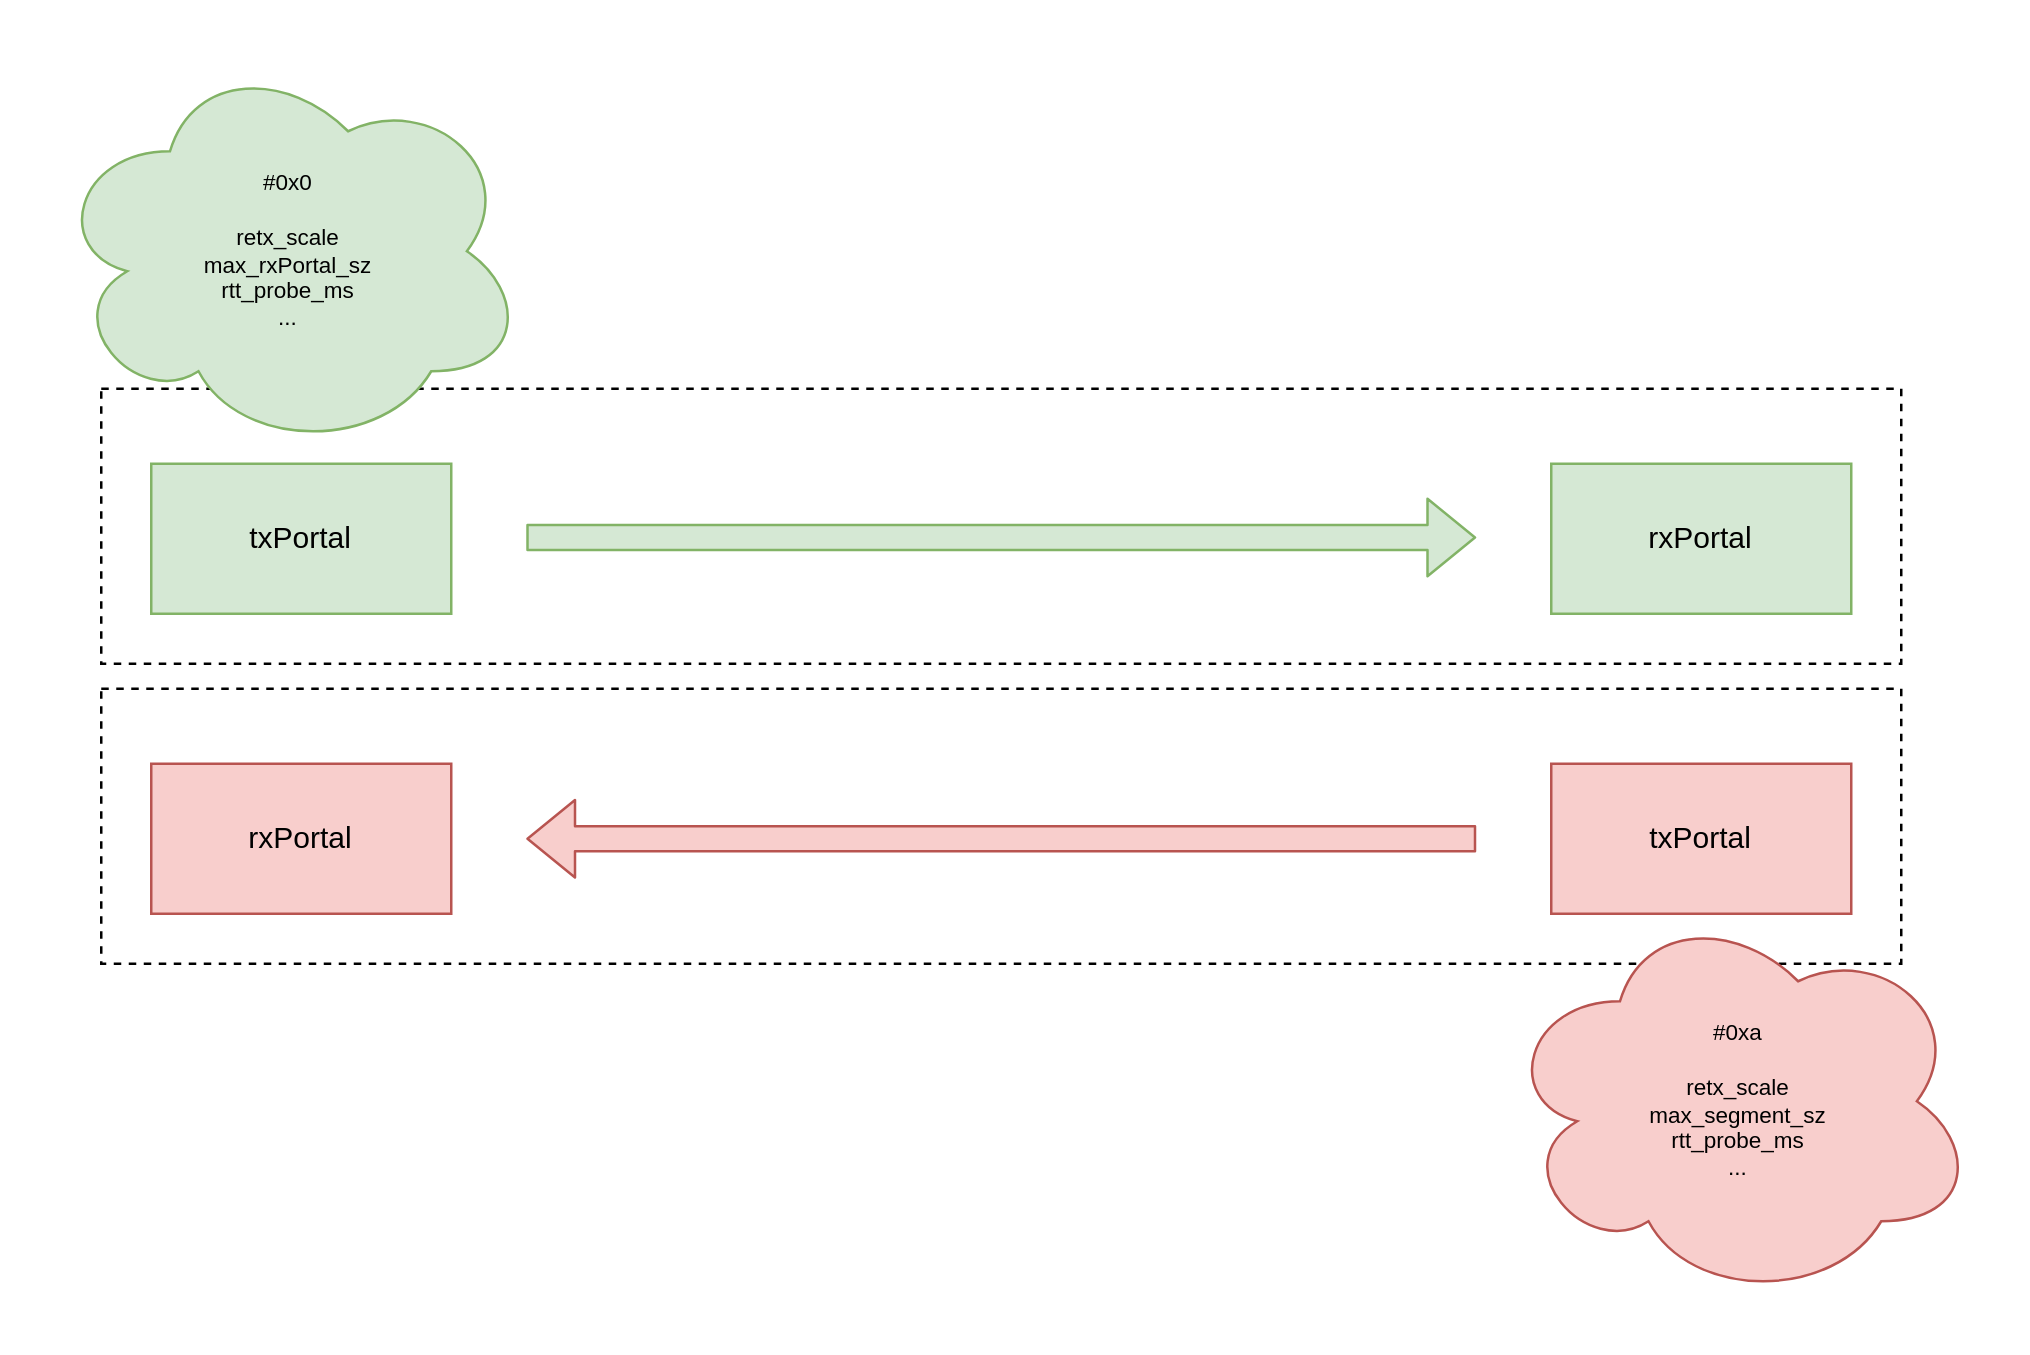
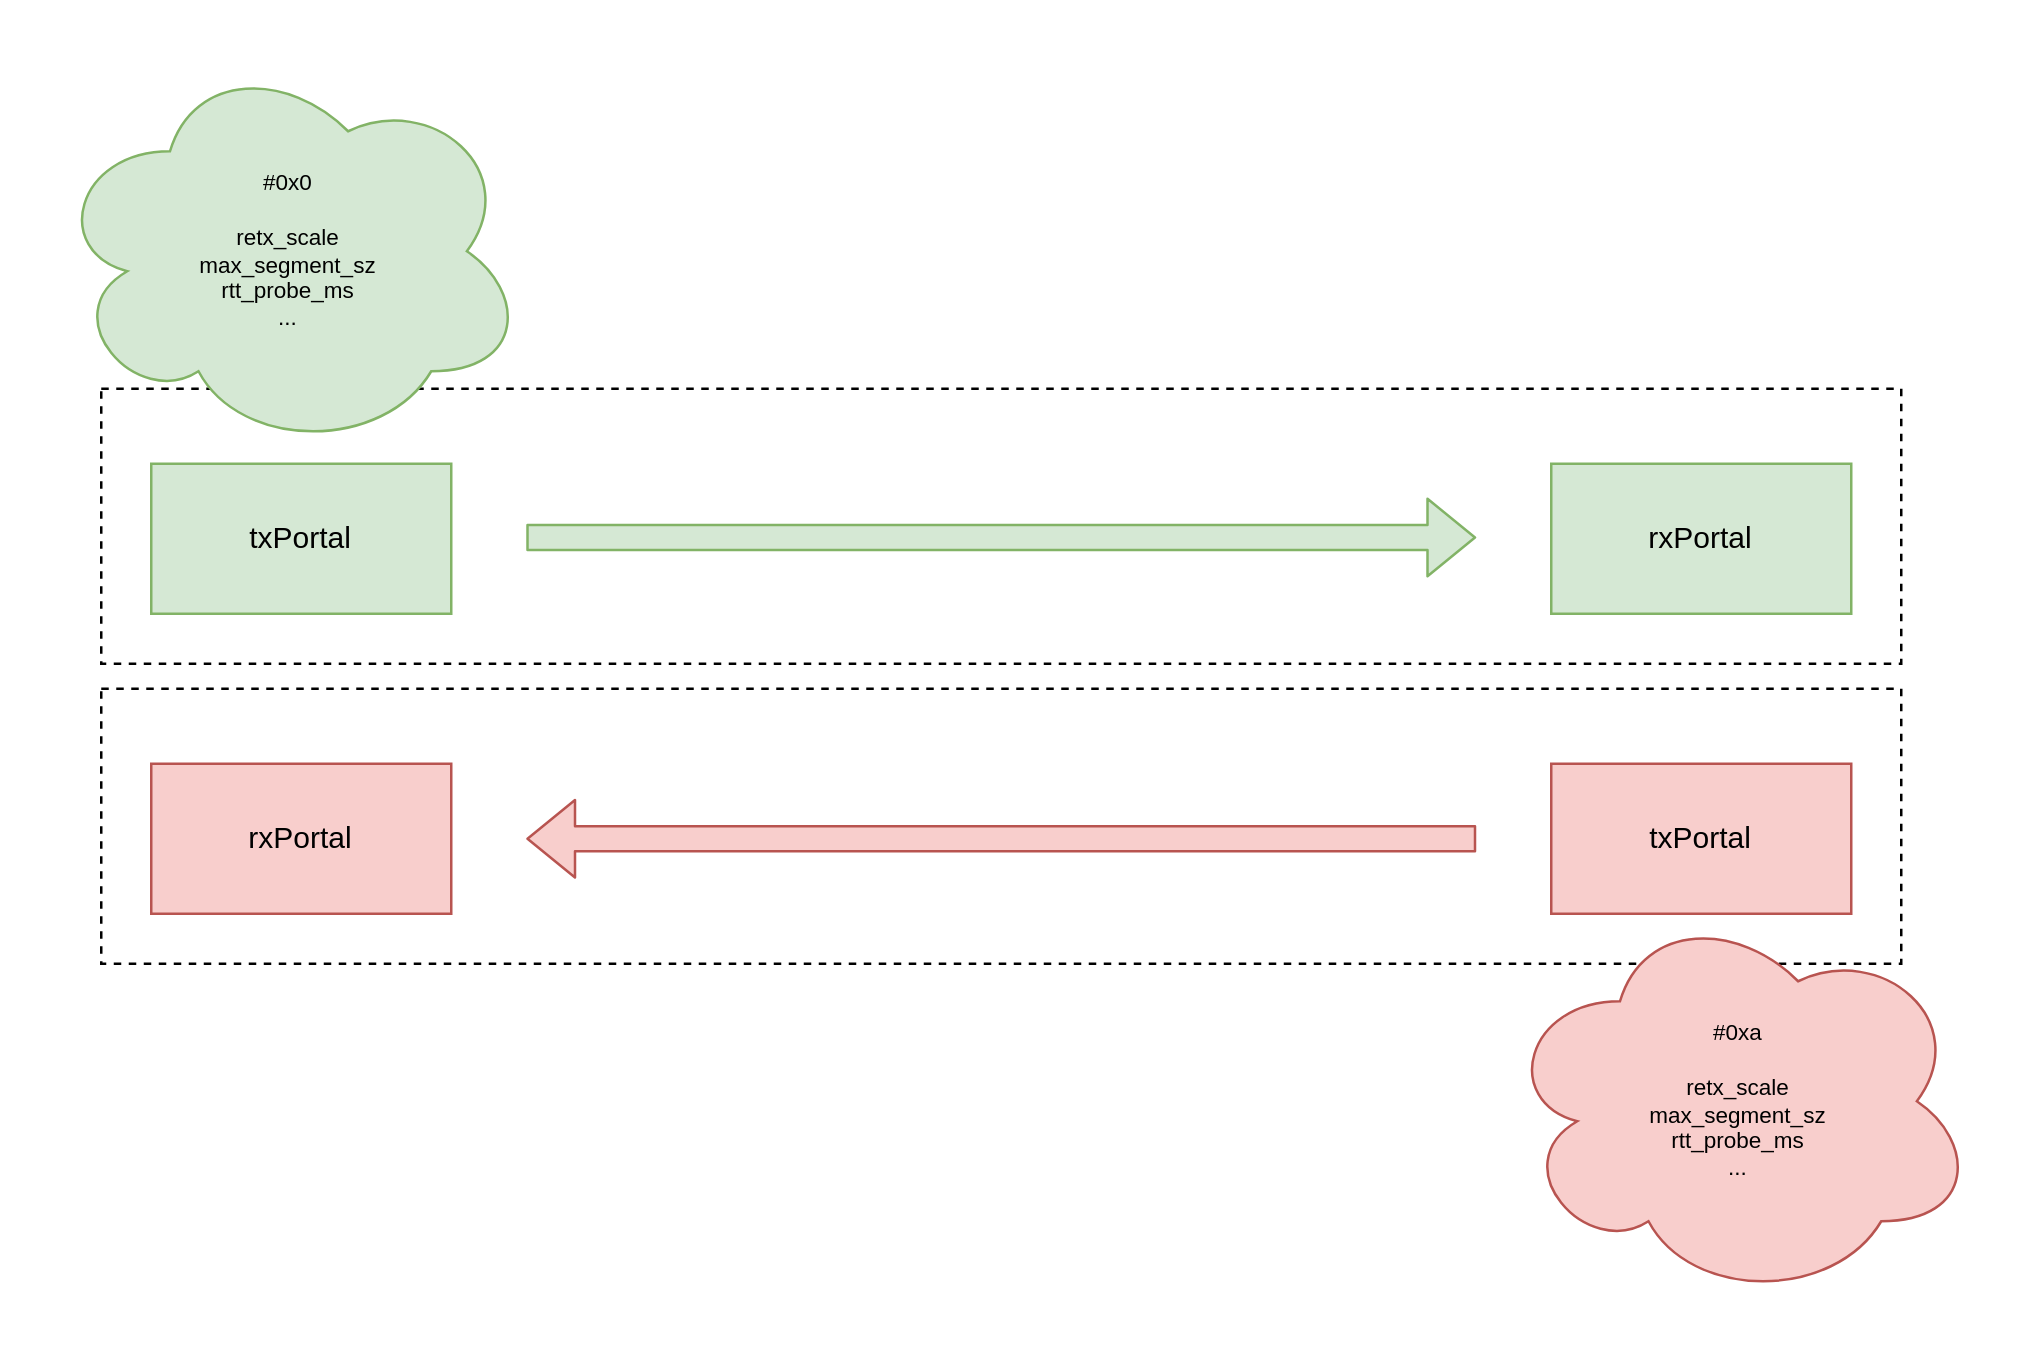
(289, 251) -> (289, 251)
